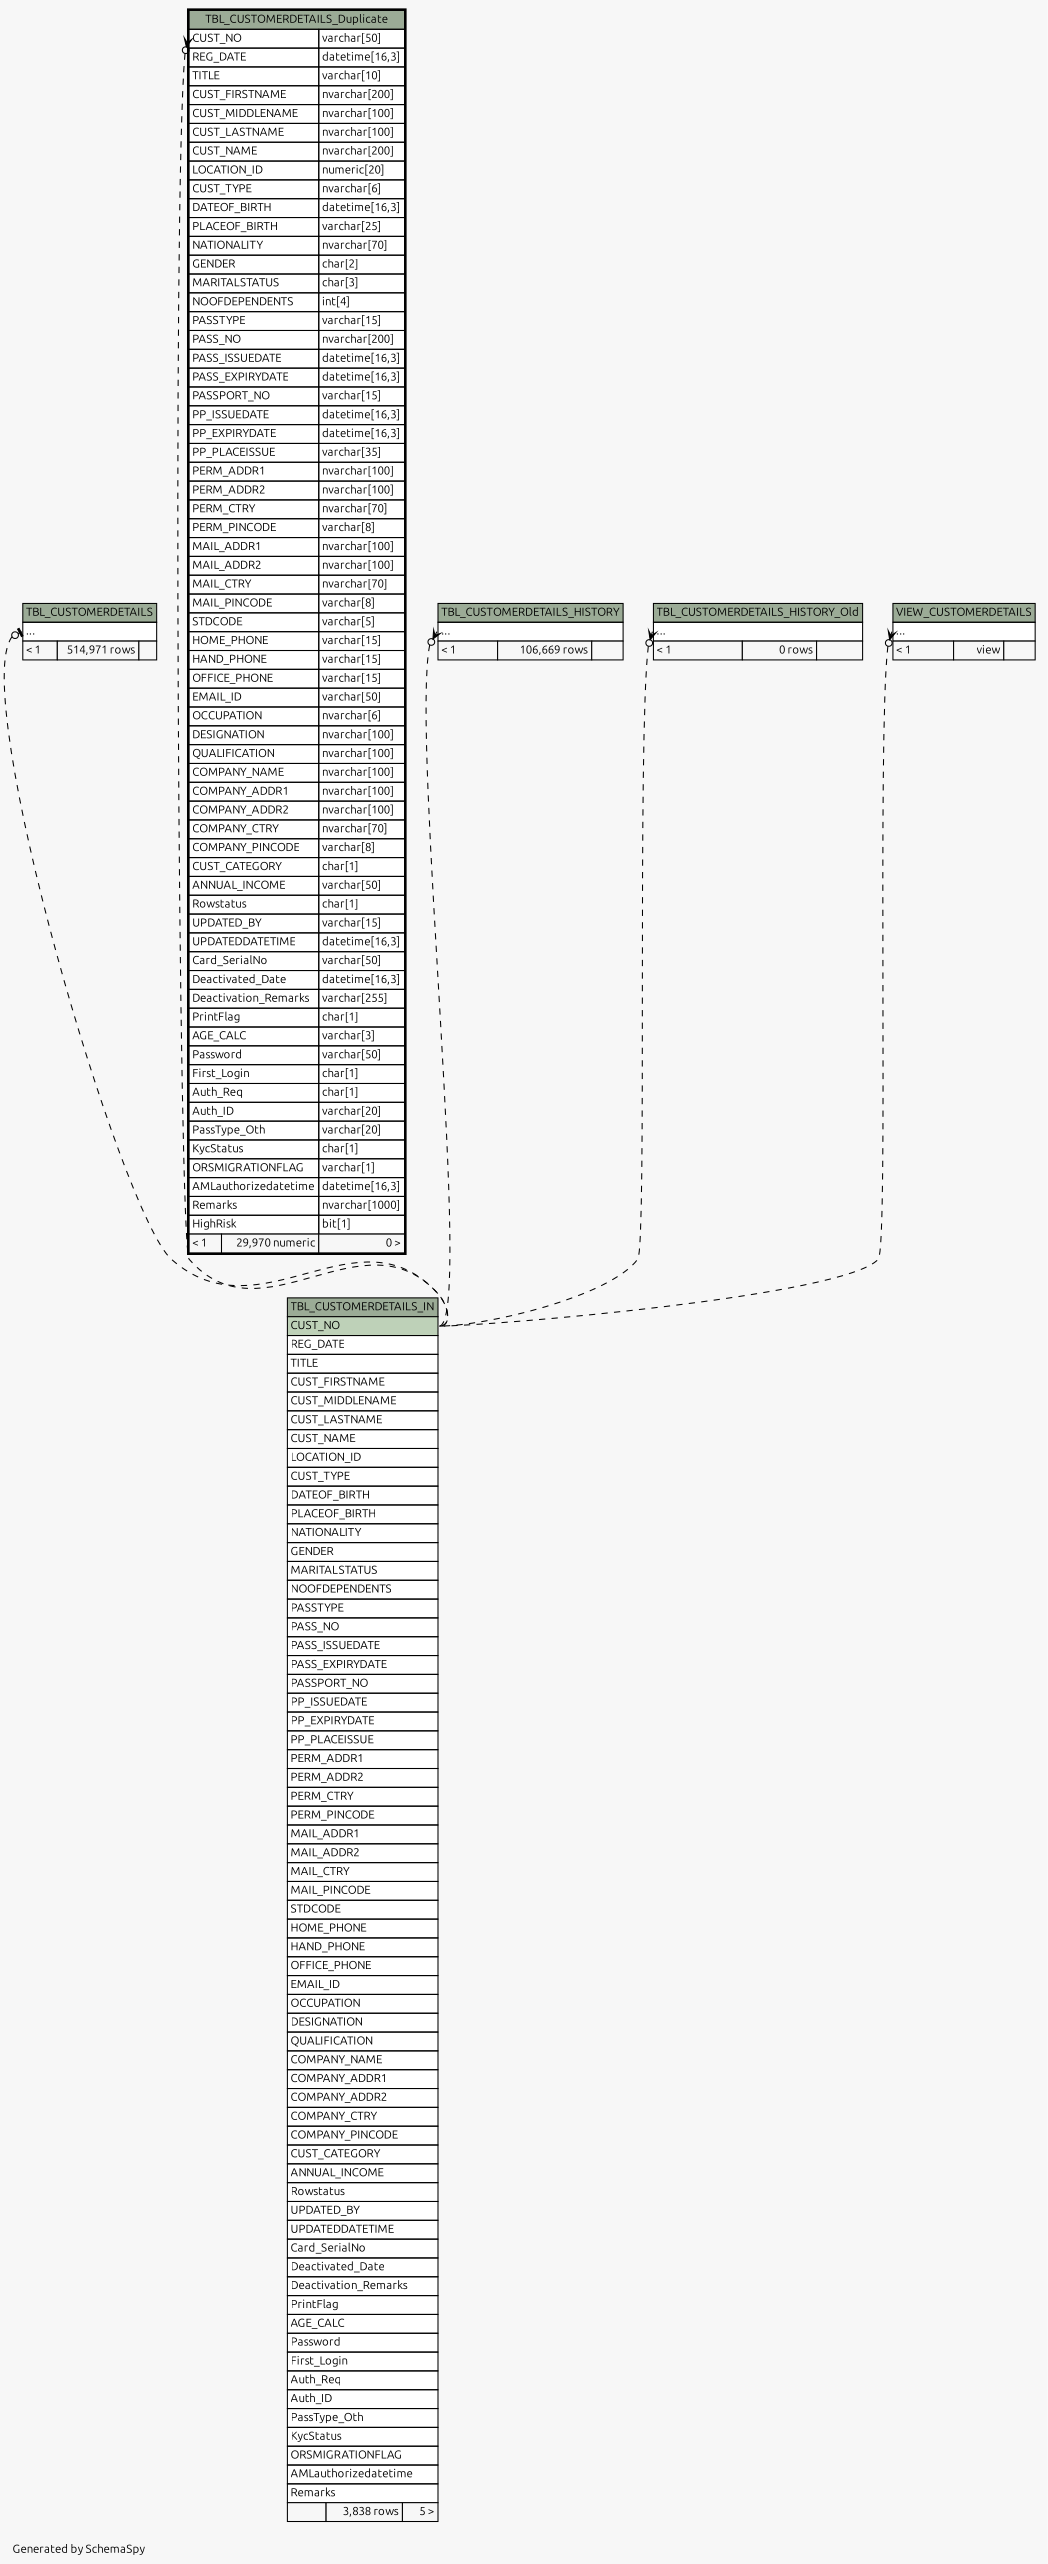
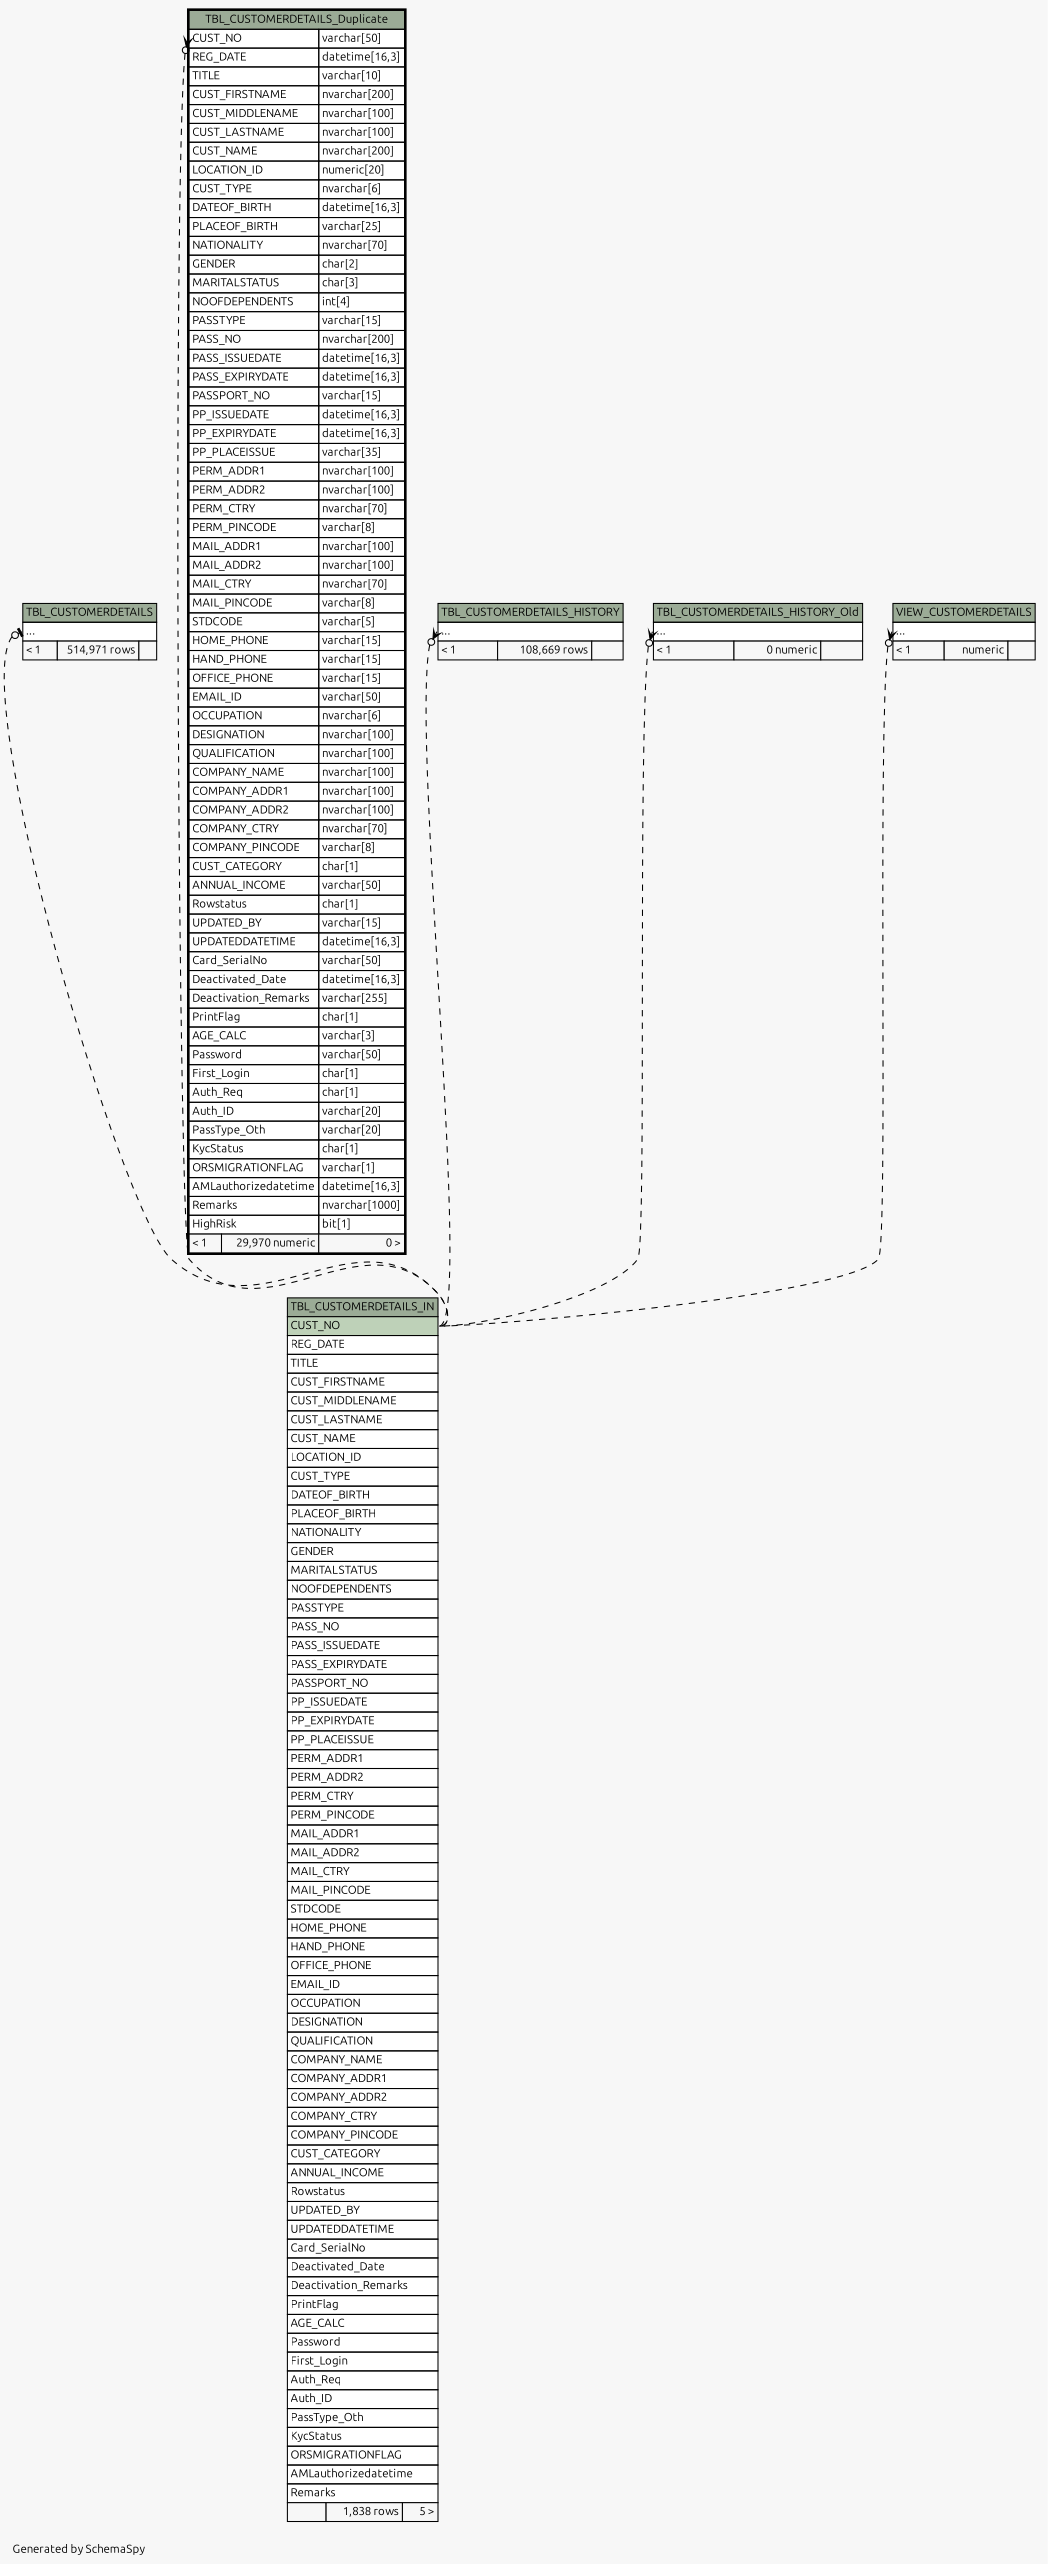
(554, 650) -> (554, 650)
(796, 650) -> (792, 650)
(989, 650) -> (983, 650)
(371, 2512) -> (371, 2512)
